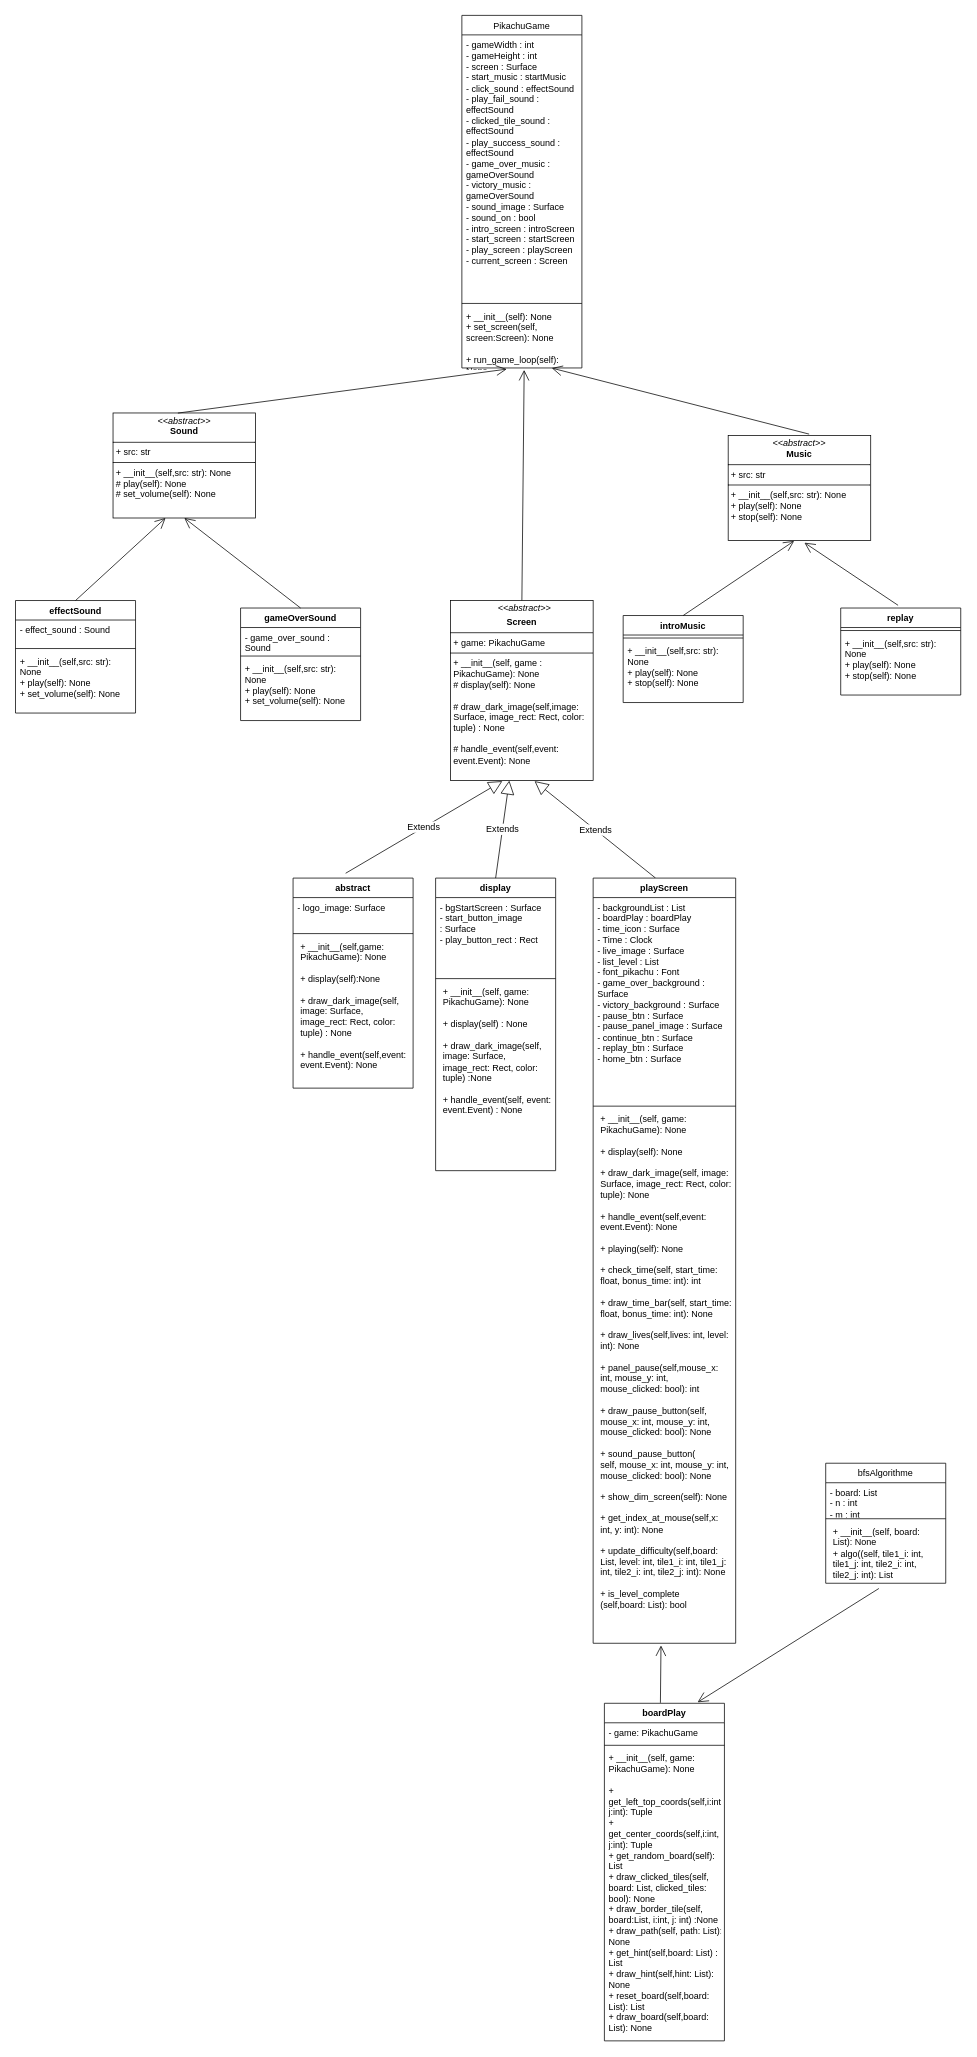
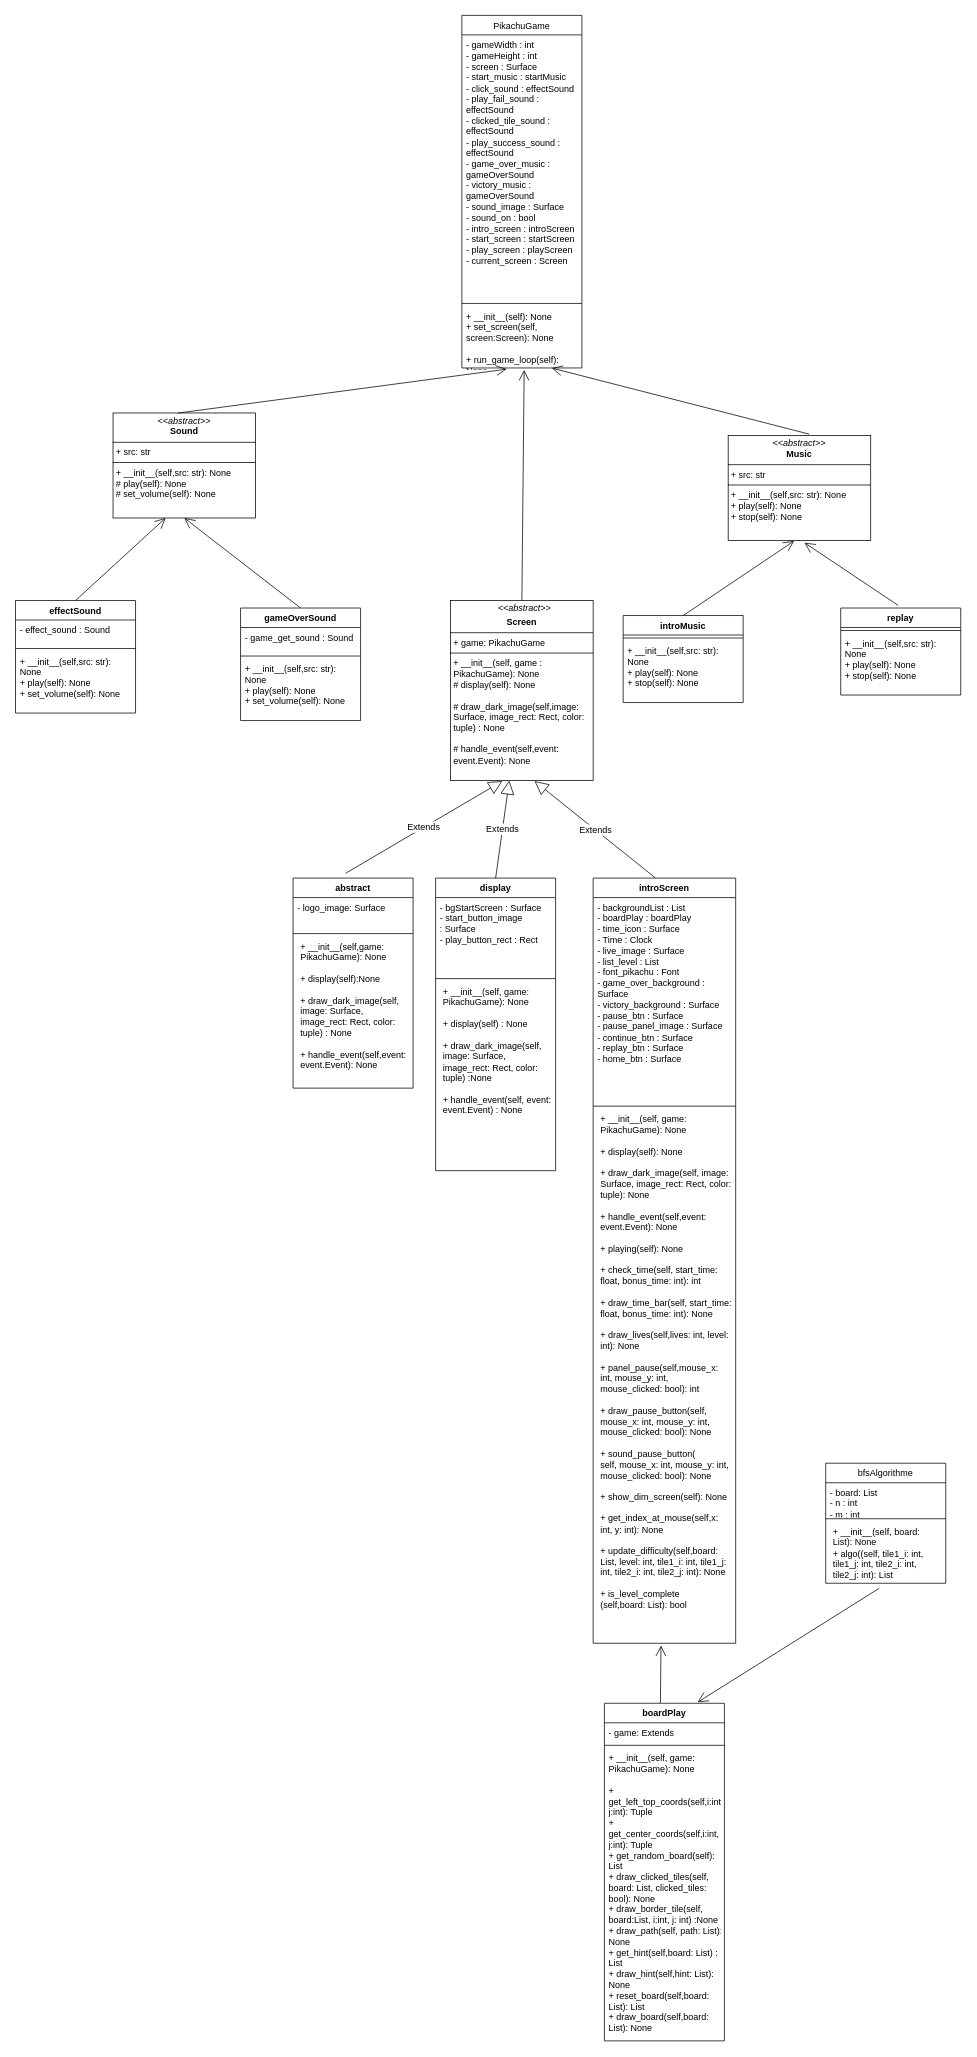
(301, 643) -> (301, 638)
(664, 889) -> (664, 889)
(652, 1733) -> (643, 1733)
